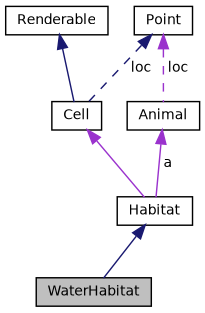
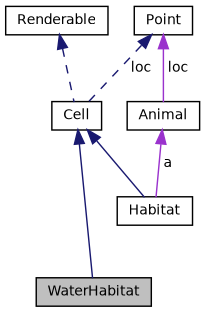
(68, 75) -> (68, 75)
(163, 76) -> (163, 76)
(121, 169) -> (121, 169)
(120, 257) -> (86, 211)
